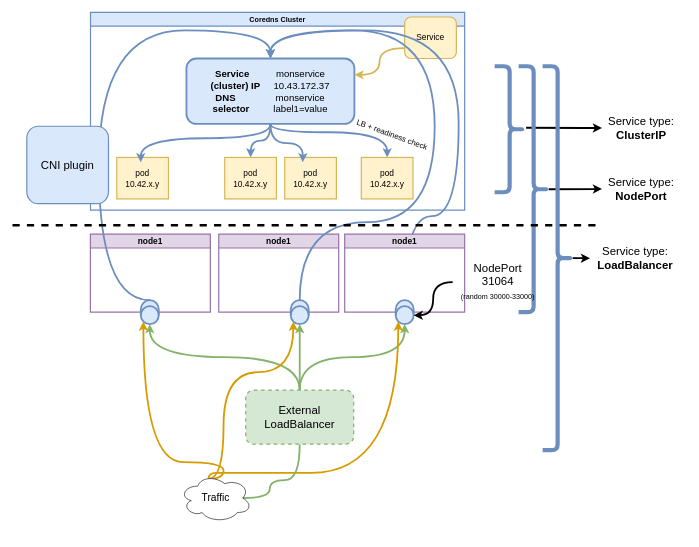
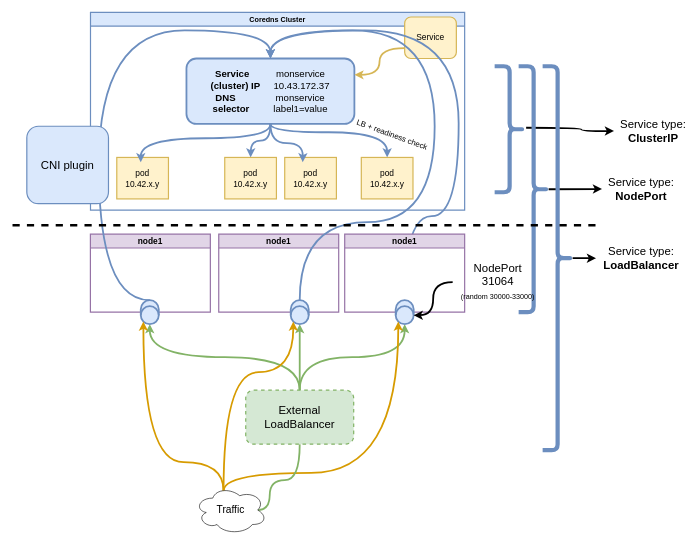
(641, 128) -> (653, 131)
(635, 258) -> (641, 258)
(216, 498) -> (231, 510)
